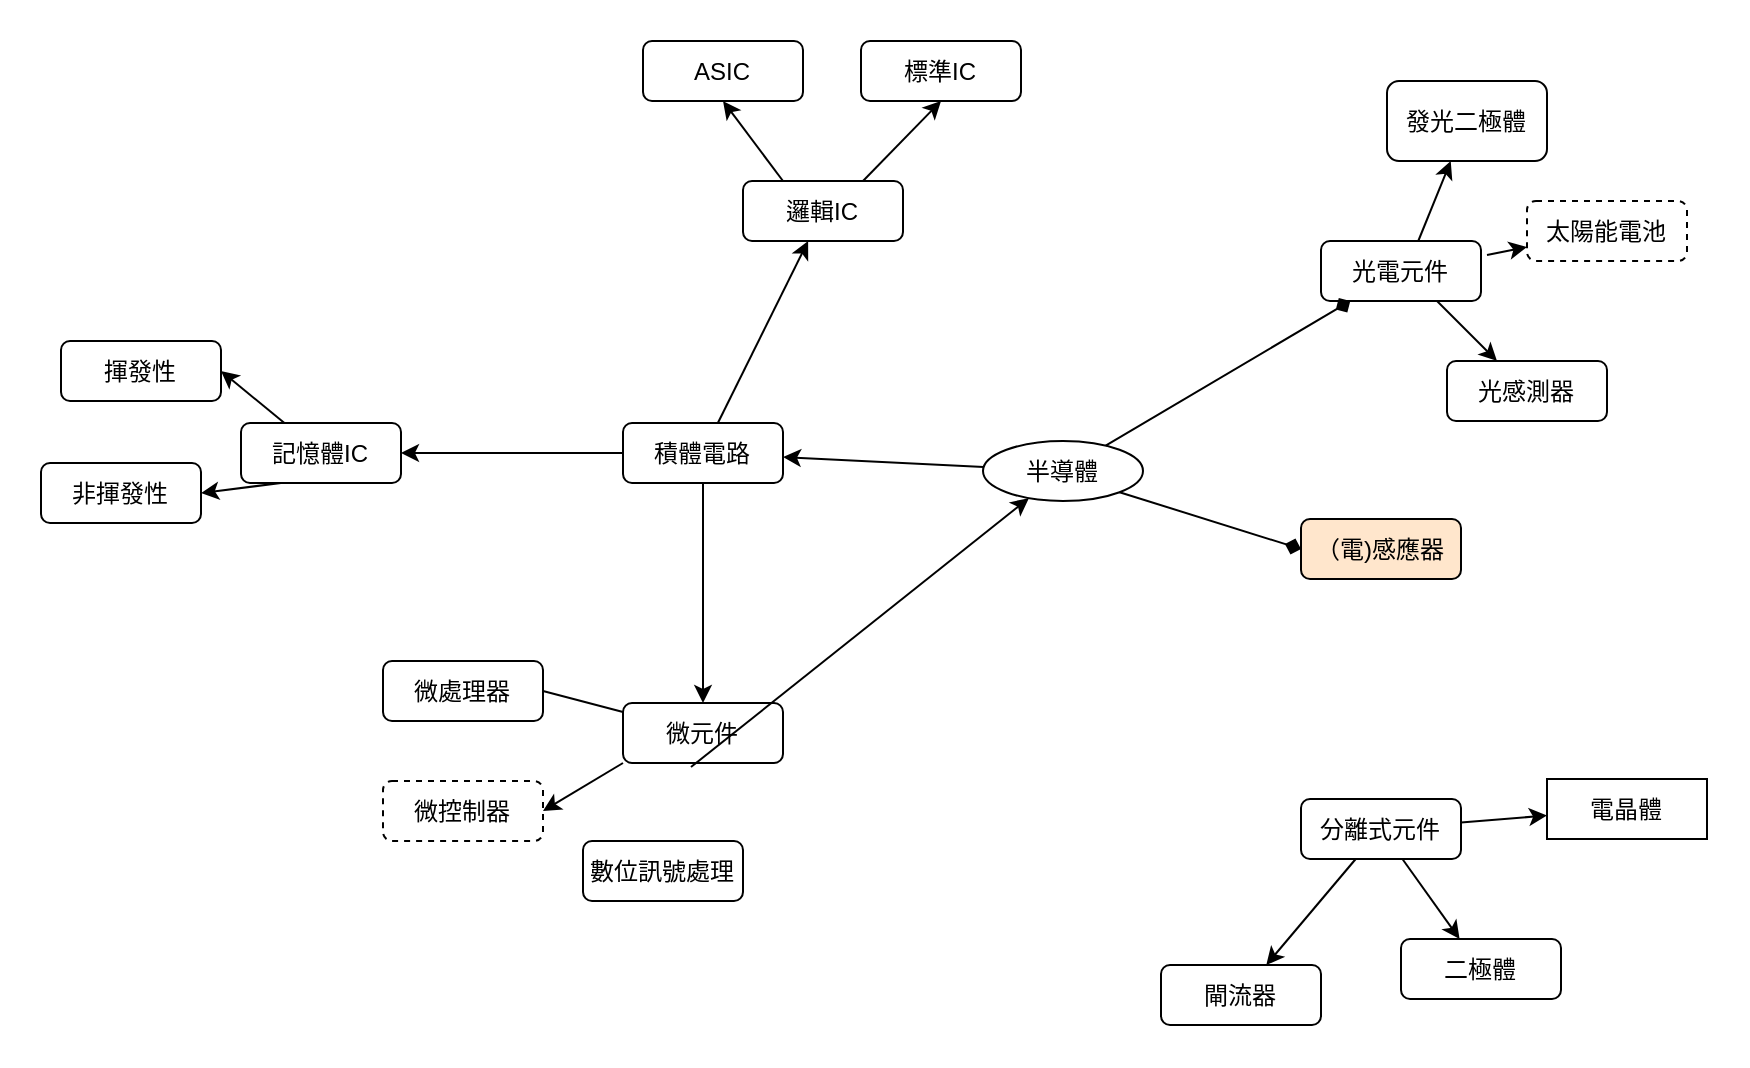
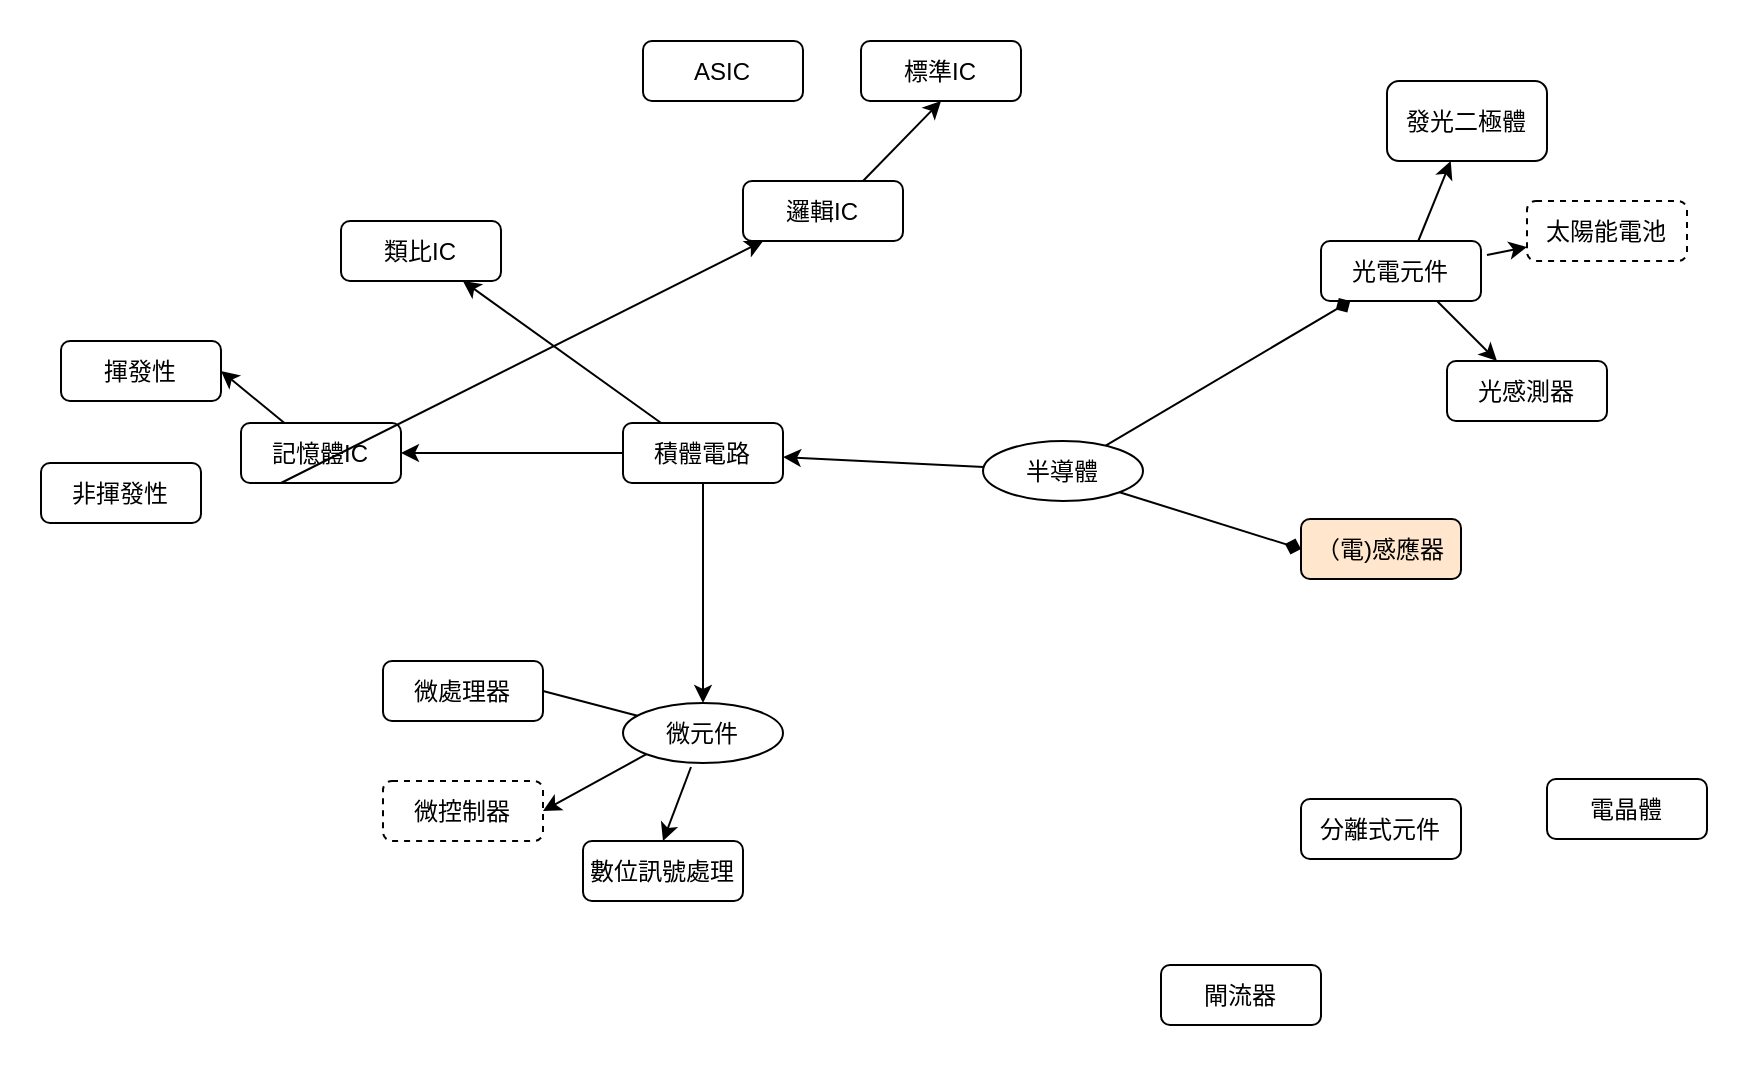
(757, 146) -> none
none -> (421, 251)
(761, 337) -> none
none -> (567, 355)
(248, 487) -> (516, 365)
(855, 637) -> (679, 798)
(703, 733) -> (703, 733)
(1627, 809) -> (1627, 809)
(1498, 819) -> none
(1427, 894) -> none
(1315, 908) -> none
(1481, 969) -> none
